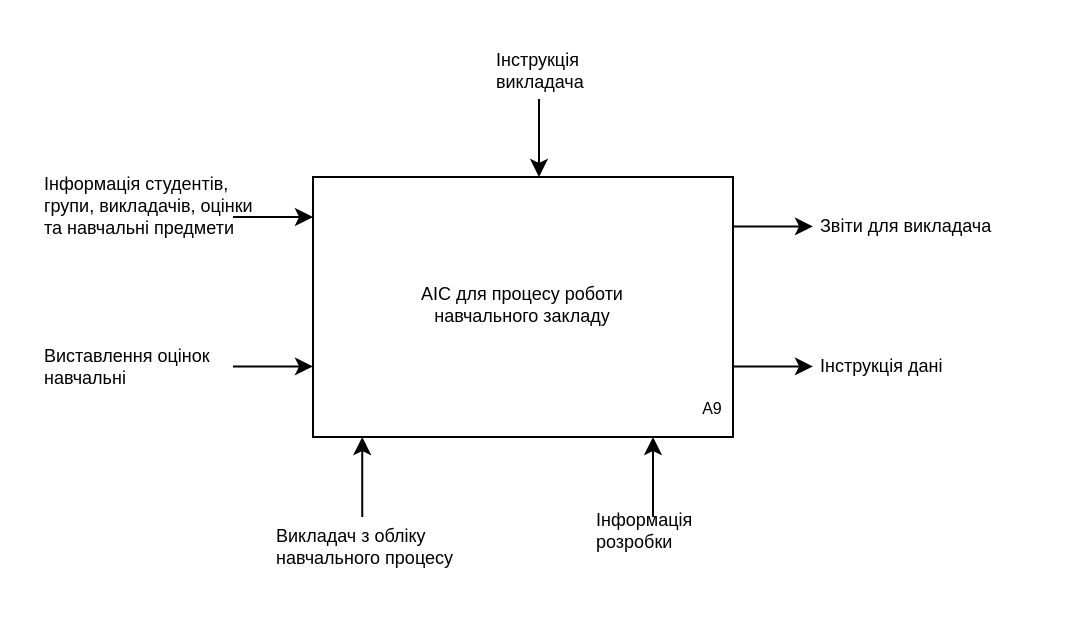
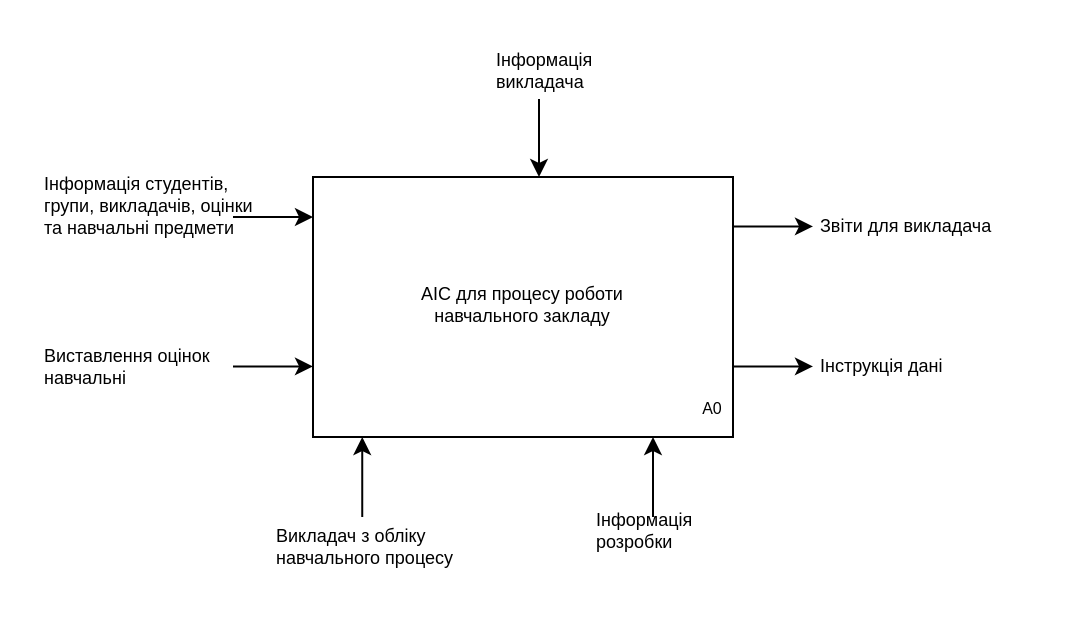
(547, 71) -> (547, 71)
(713, 407) -> (713, 407)
